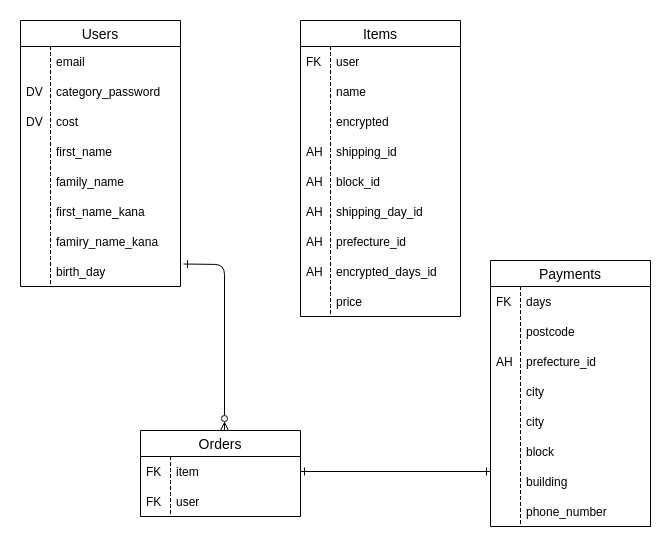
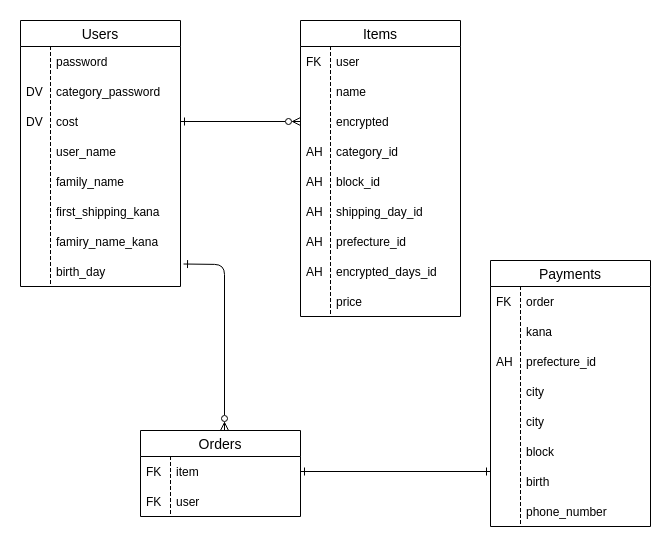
(70, 62) -> (83, 62)
none -> (233, 122)
(88, 152) -> (86, 152)
(368, 152) -> (371, 152)
(105, 212) -> (115, 212)
(539, 302) -> (543, 302)
(553, 332) -> (539, 332)
(548, 482) -> (541, 482)
